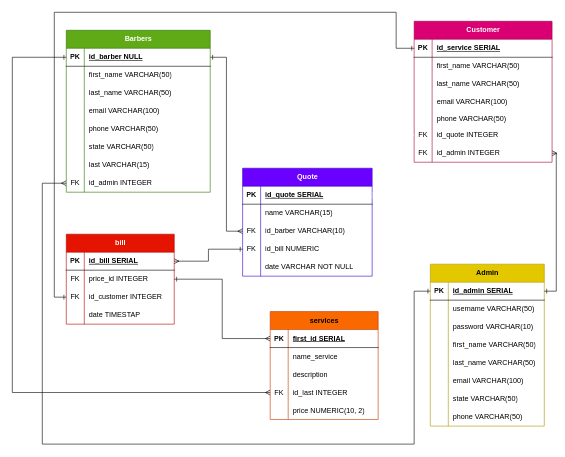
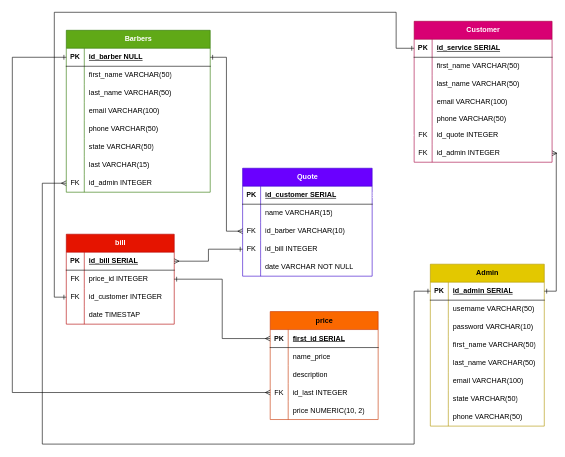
(294, 195) -> (300, 195)
(291, 249) -> (291, 249)
(325, 321) -> (325, 321)
(316, 357) -> (312, 357)
